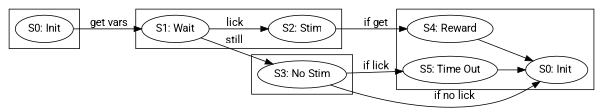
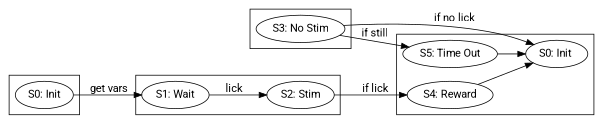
(375, 23) -> (374, 89)
(243, 53) -> none
(375, 66) -> (374, 34)
